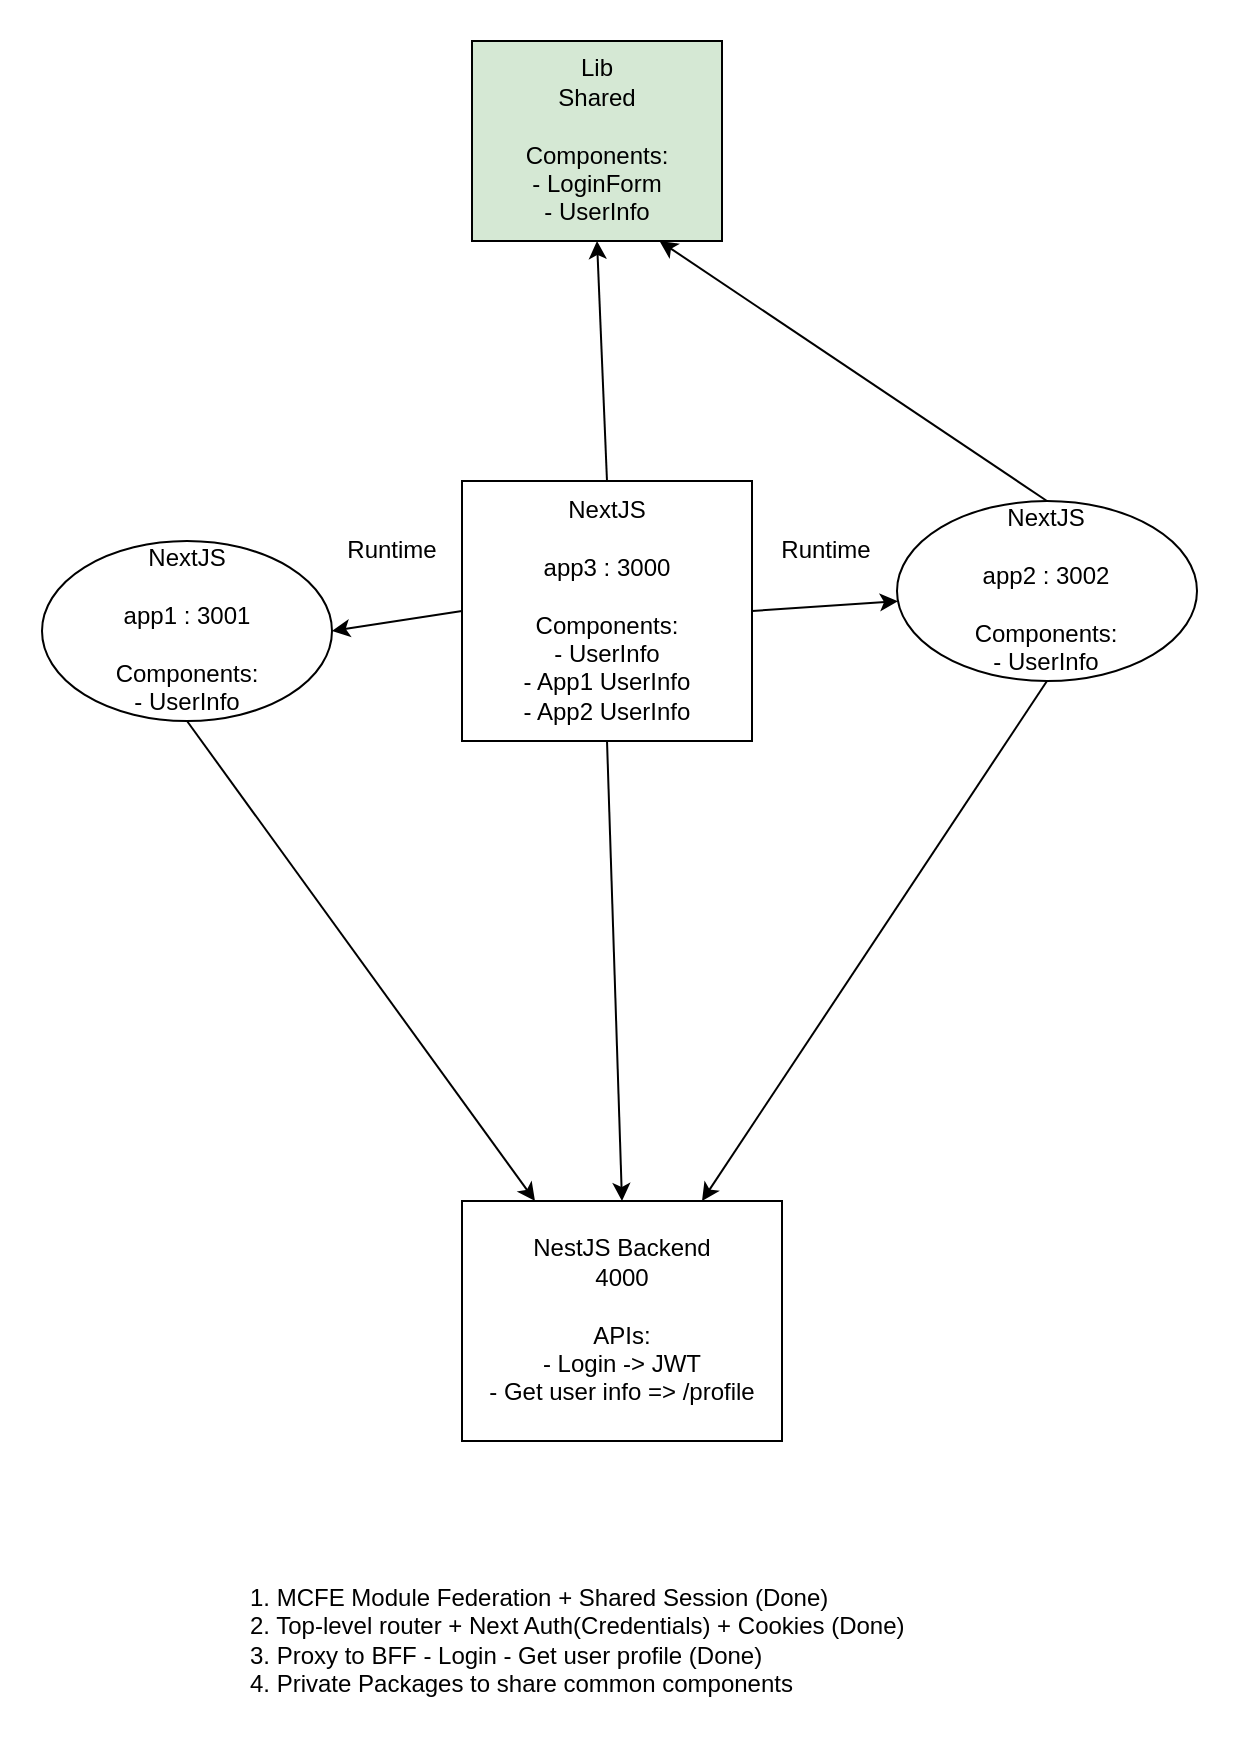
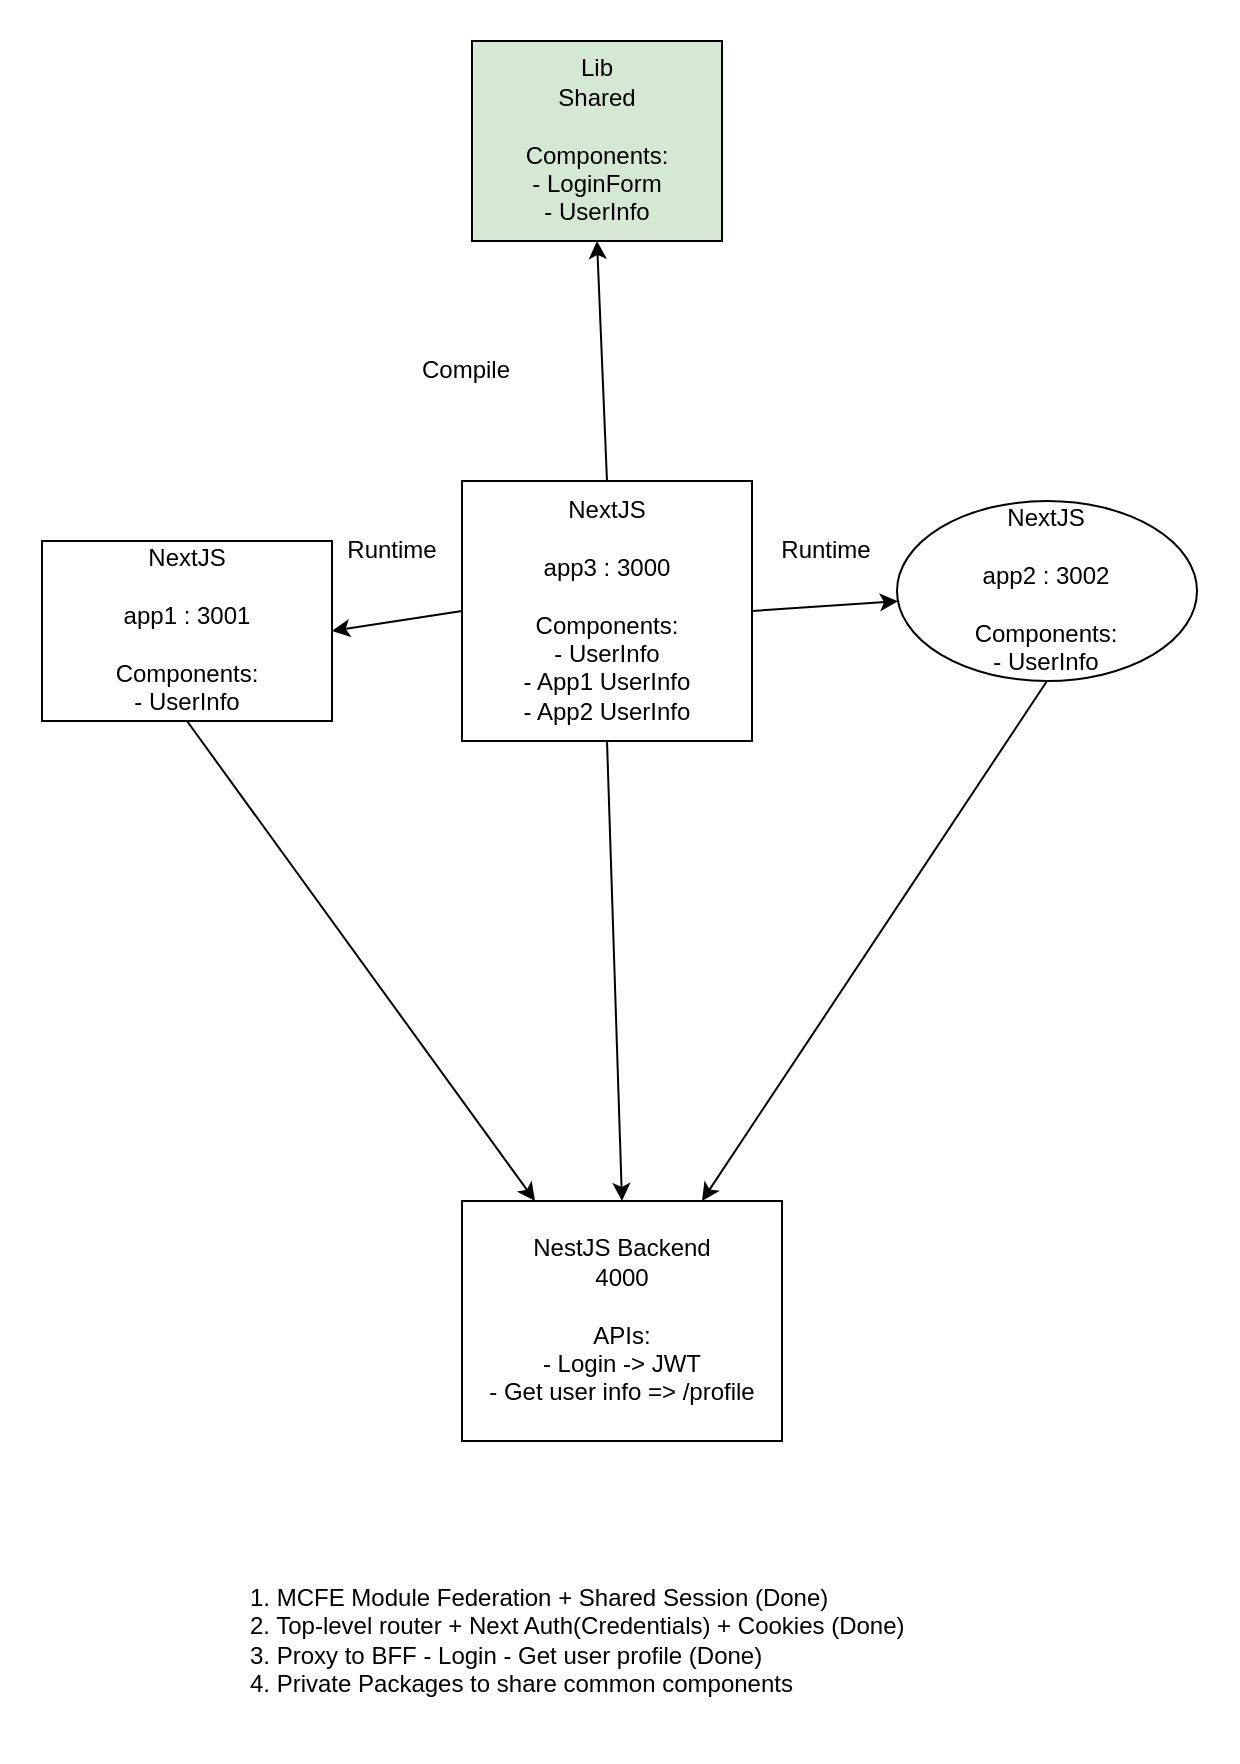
none -> (467, 371)
(859, 375) -> none
(187, 631) -> (187, 631)
